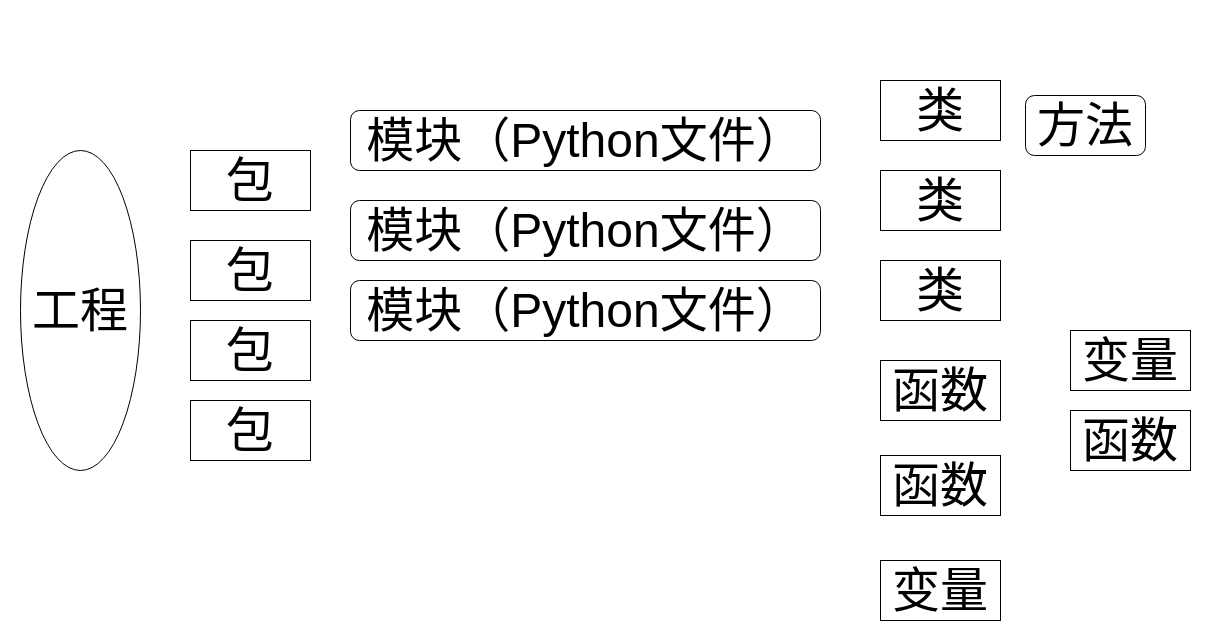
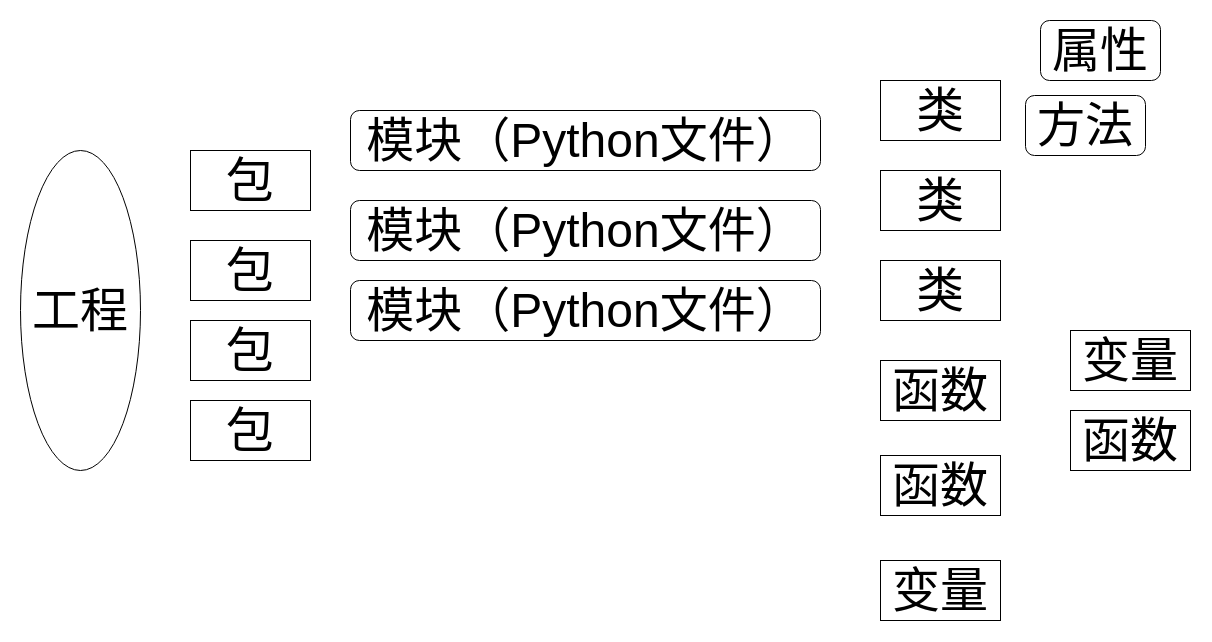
none -> (1101, 51)
